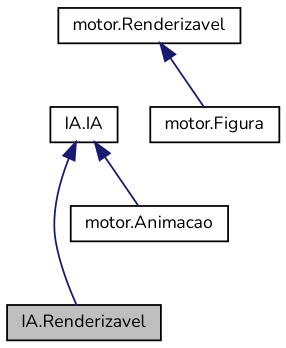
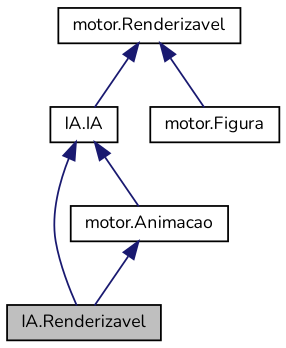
none -> (111, 83)
none -> (111, 281)
